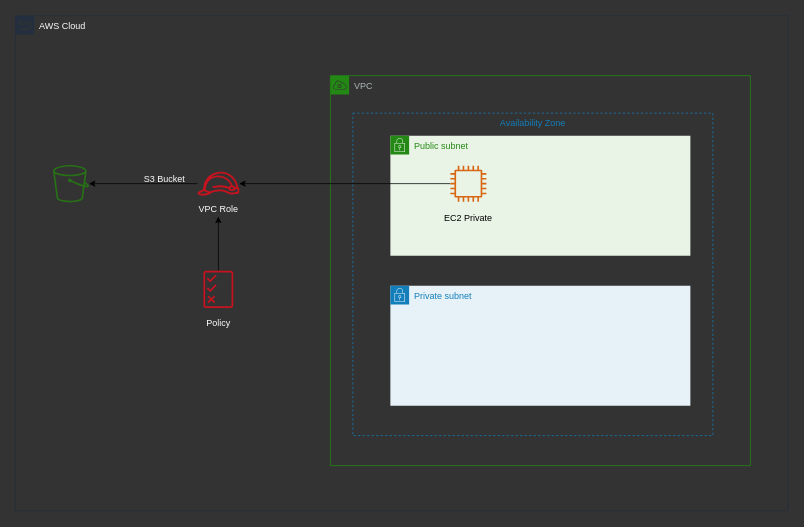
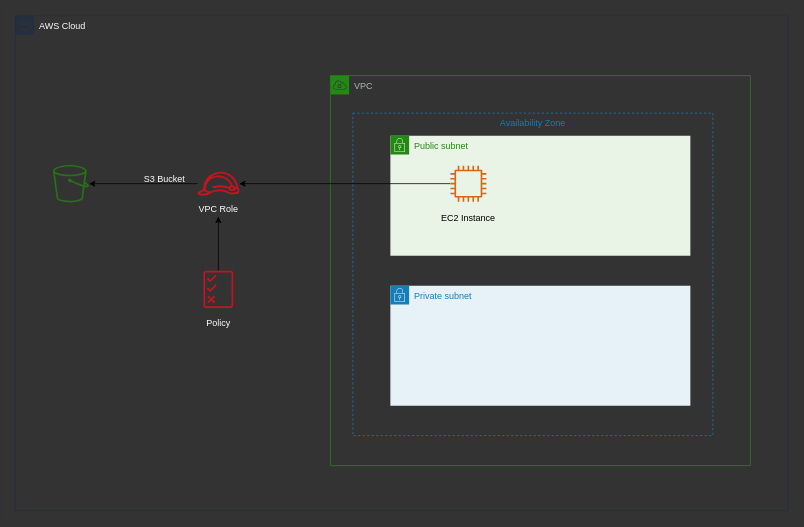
(468, 218) -> (468, 218)
